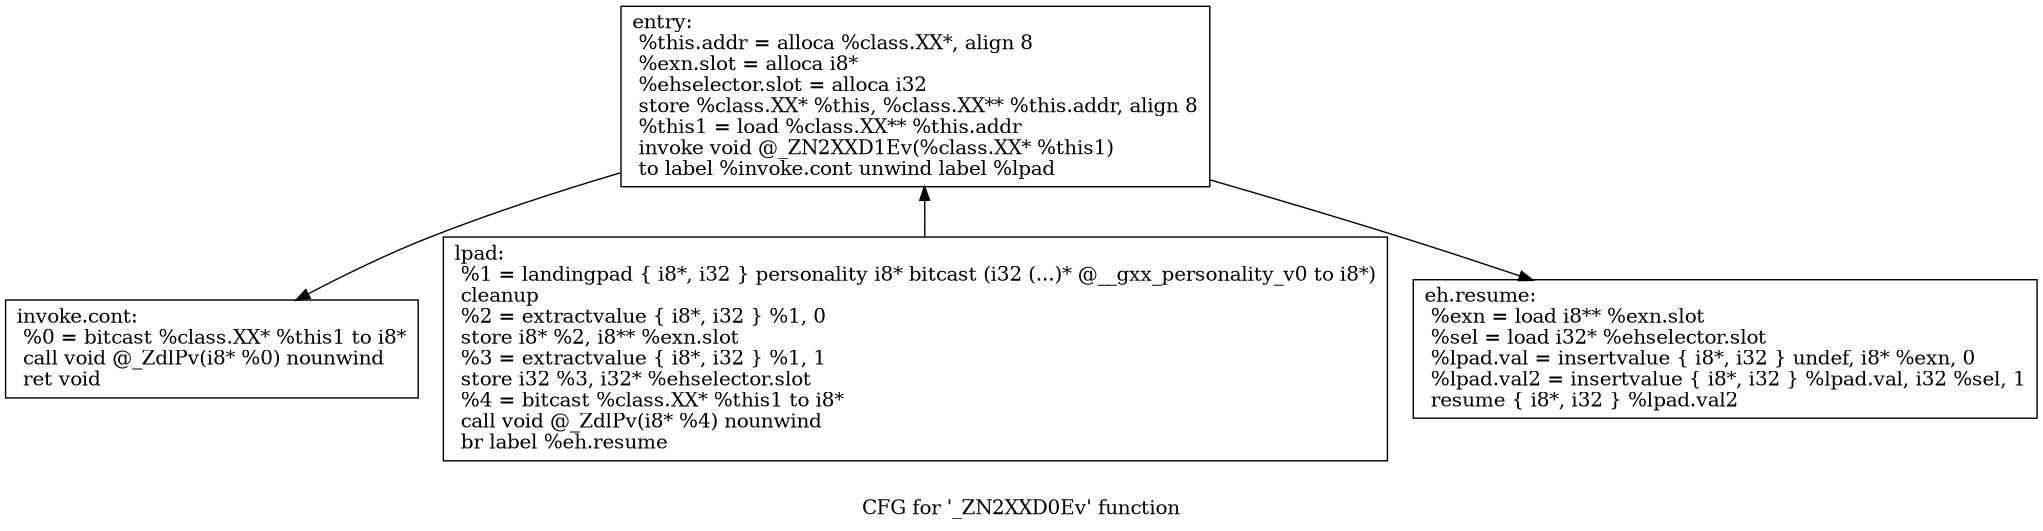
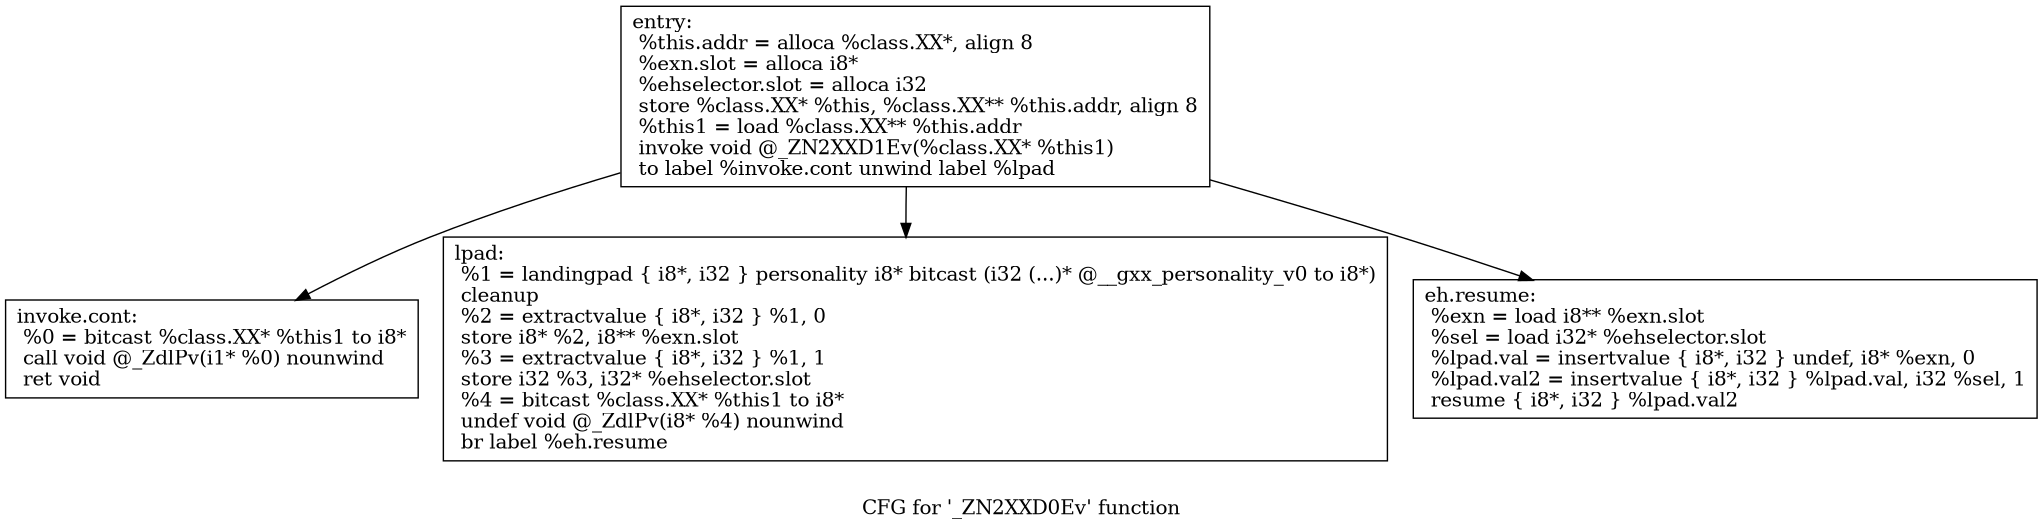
(925, 219) -> (906, 205)
(201, 359) -> (201, 359)
(638, 422) -> (650, 422)
